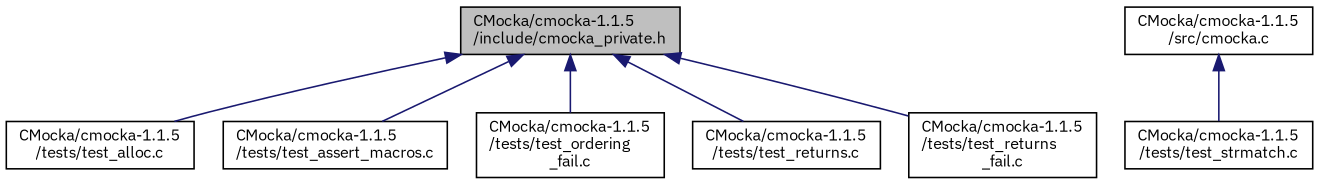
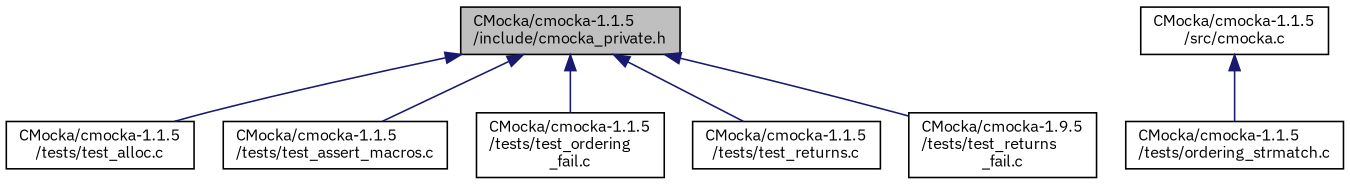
(1003, 145) -> (1003, 145)
(1219, 145) -> (1235, 145)
